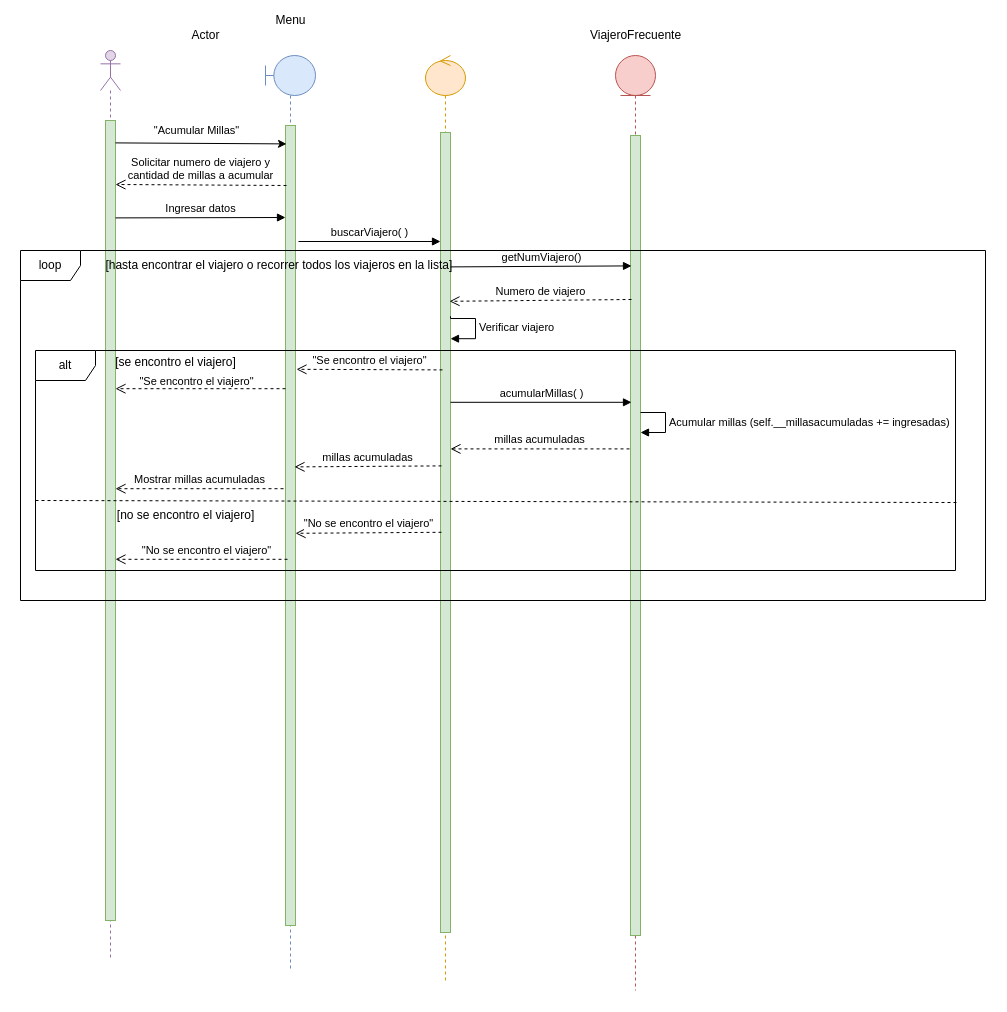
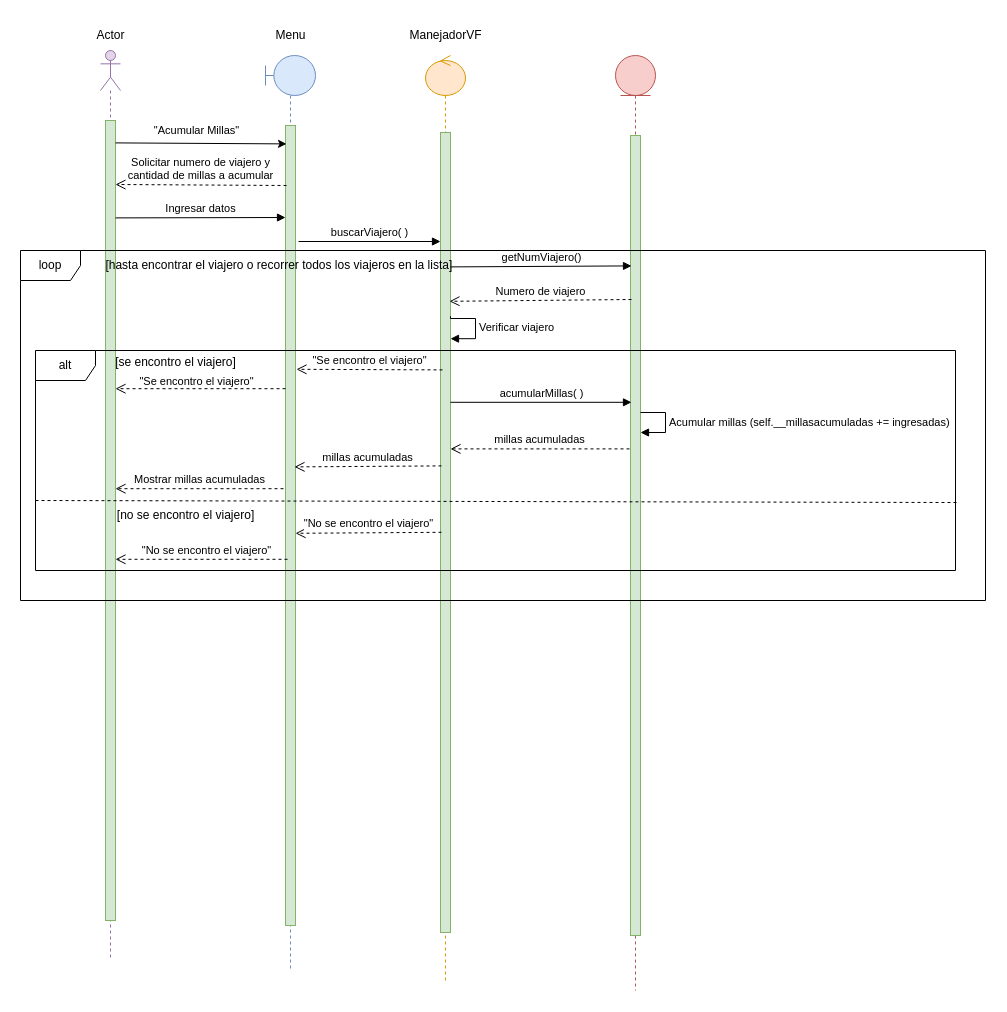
(291, 21) -> (291, 36)
(206, 36) -> (111, 36)
none -> (446, 36)
(636, 36) -> none
